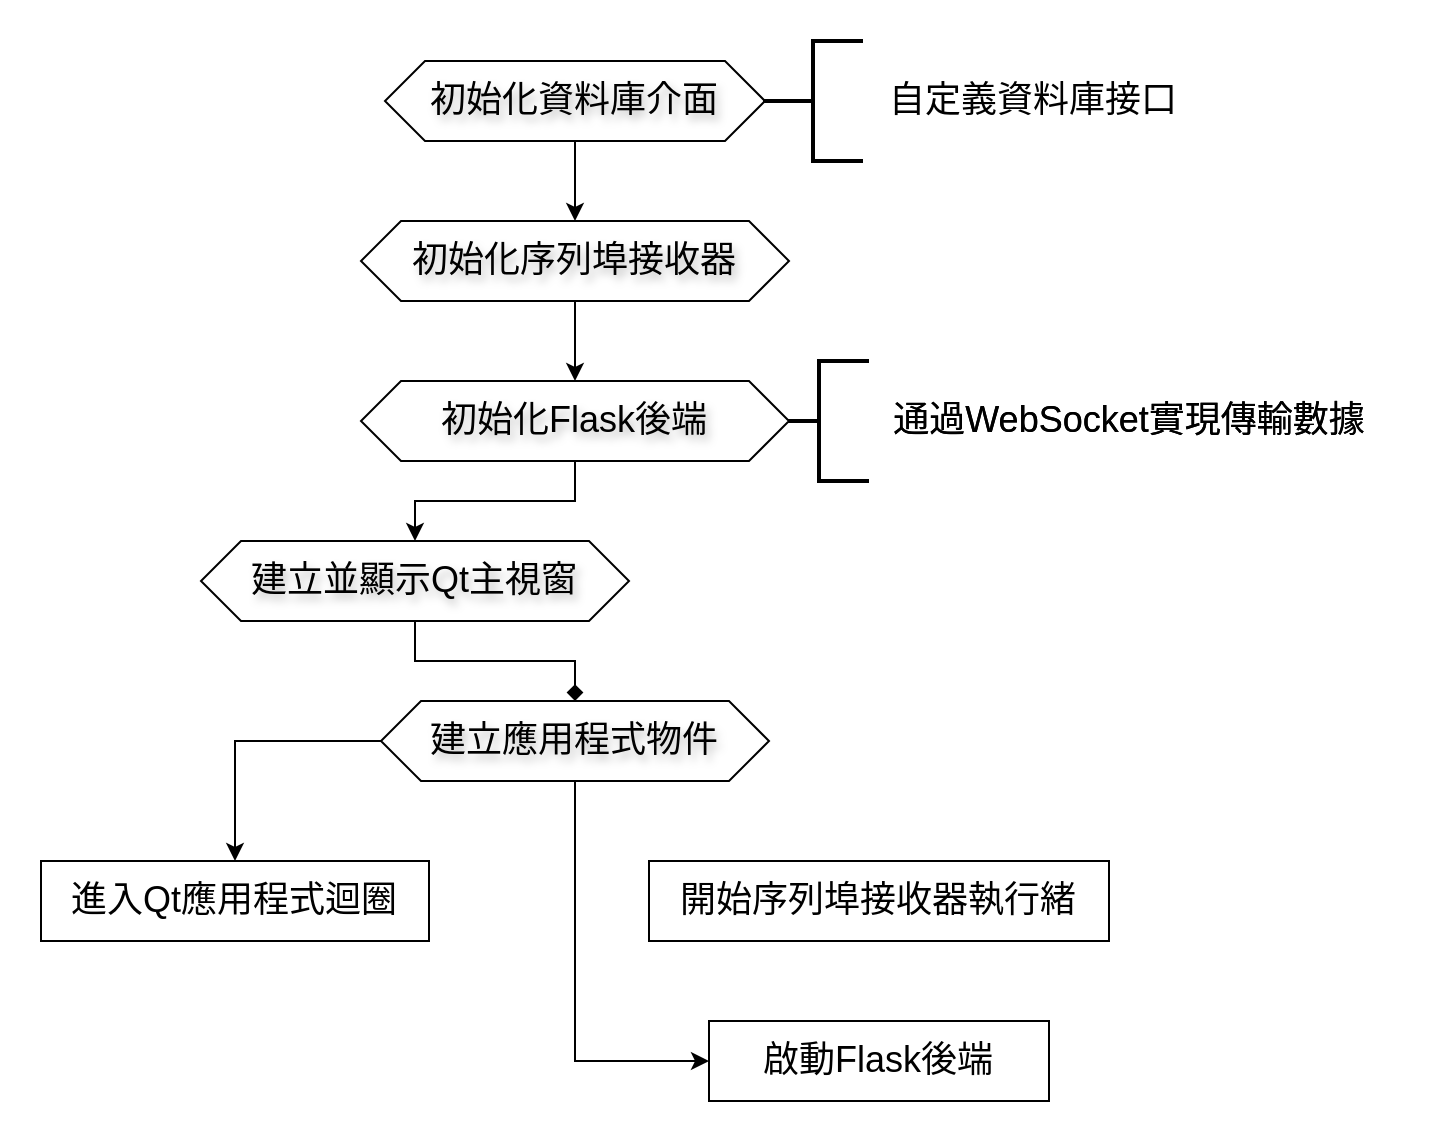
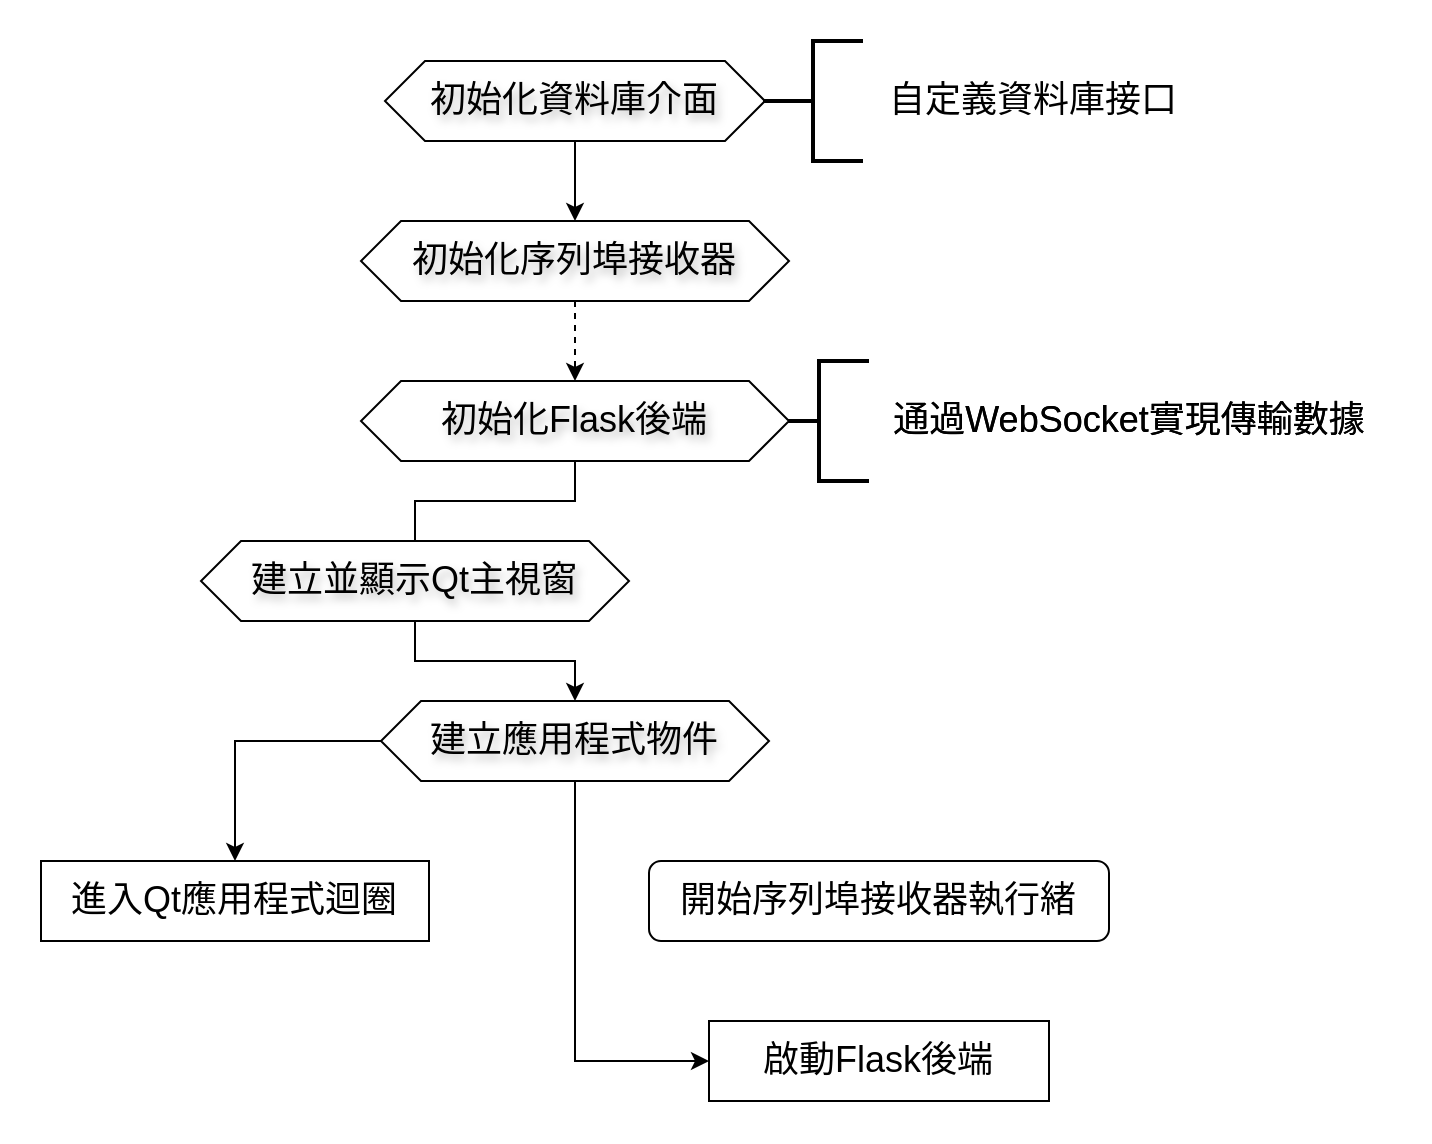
(575, 333) -> (575, 333)
(415, 526) -> (415, 531)
(575, 685) -> (575, 686)
(879, 901) -> (879, 901)
